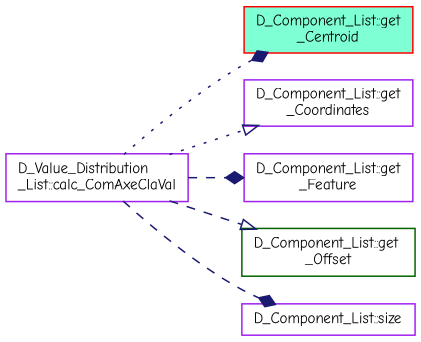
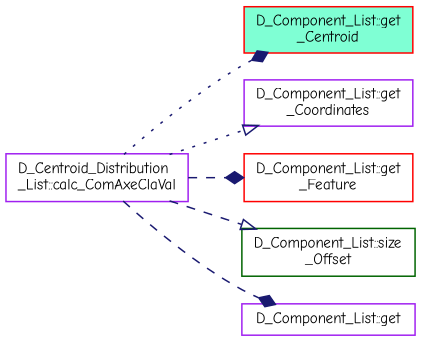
(97, 178) -> (97, 178)
(328, 178) -> (328, 178)
(328, 252) -> (328, 252)
(328, 320) -> (328, 320)
